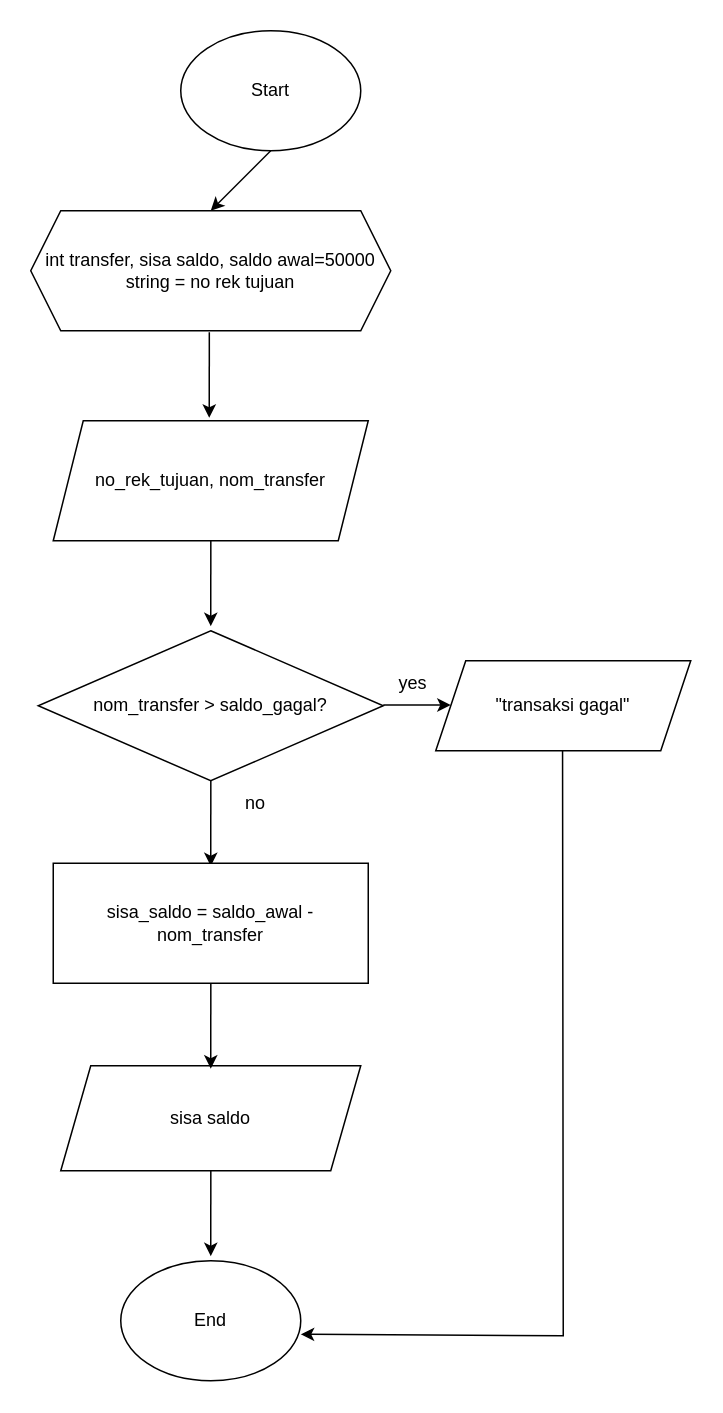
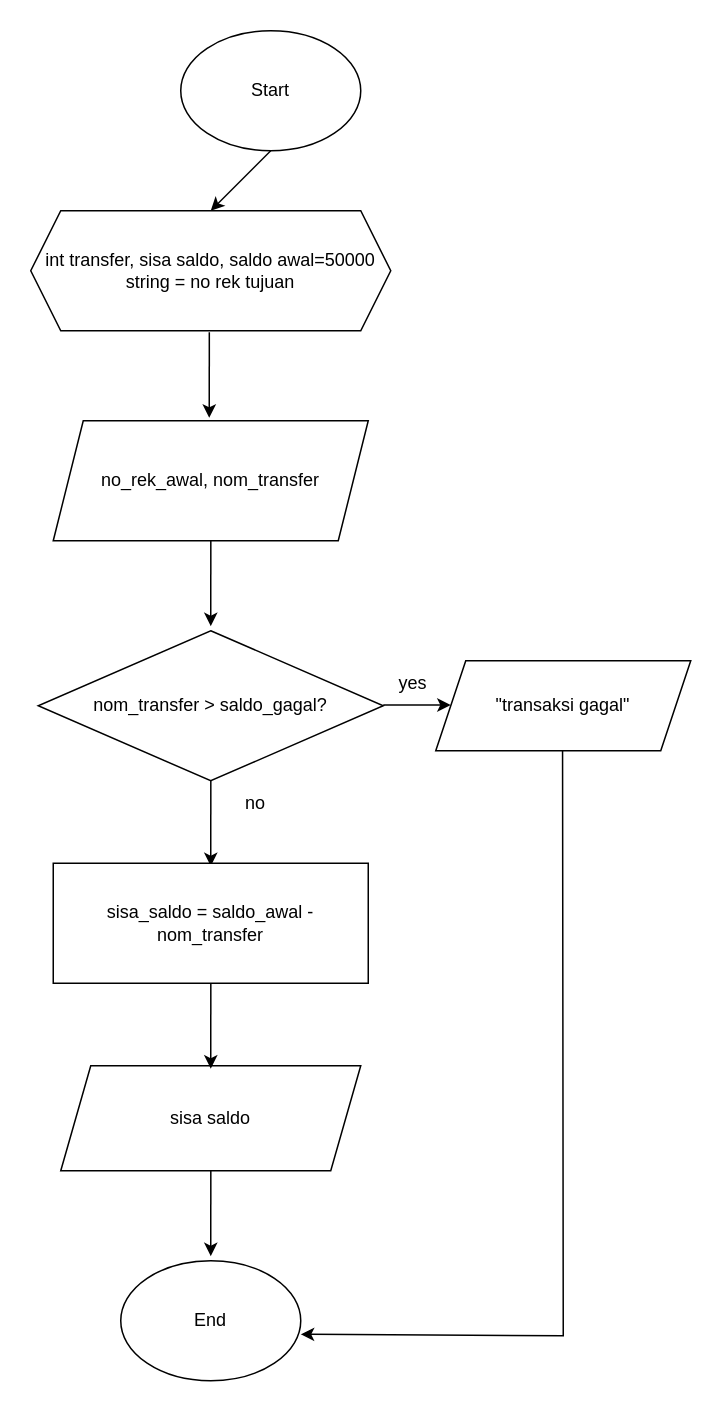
(211, 481) -> (211, 481)
